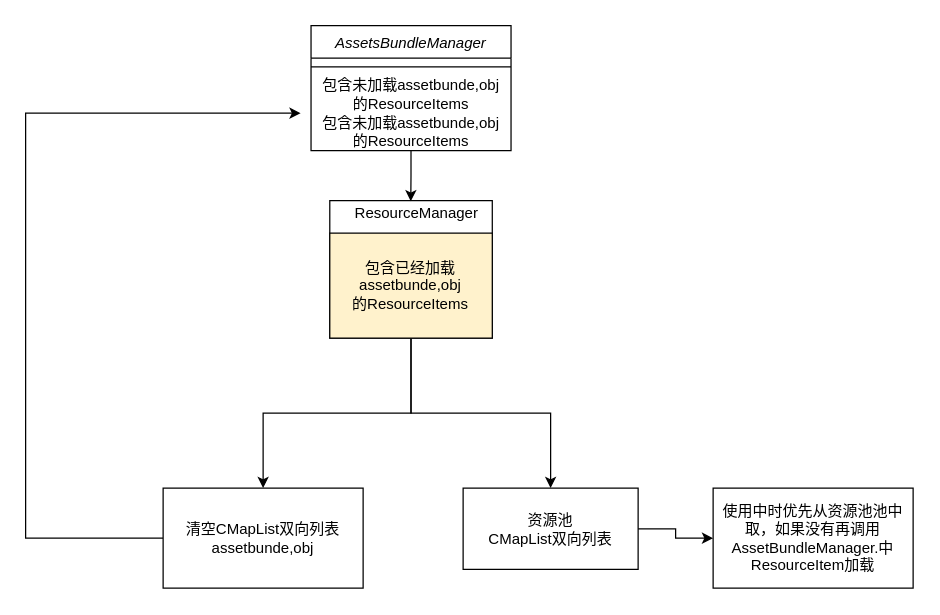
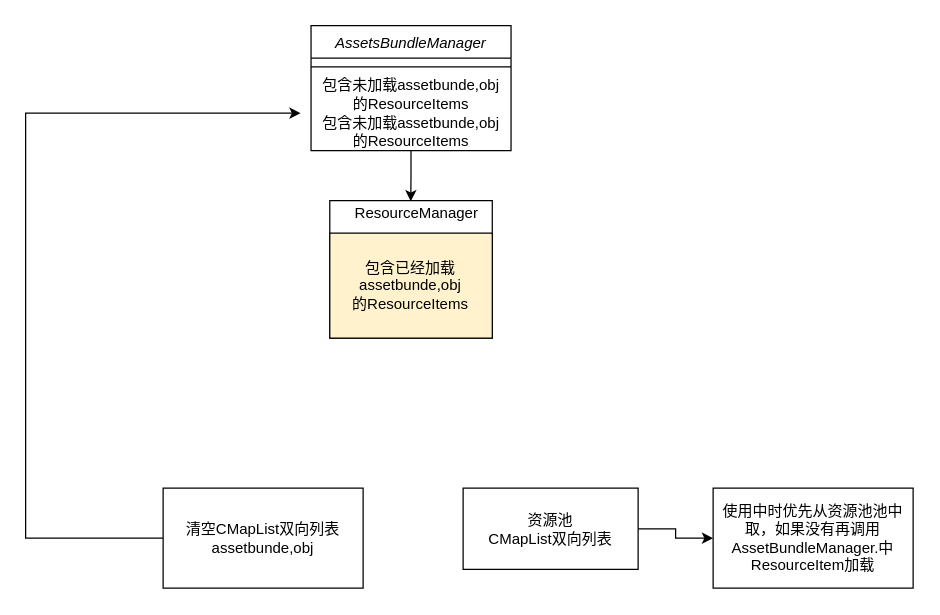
(302, 413) -> none
(515, 413) -> none
